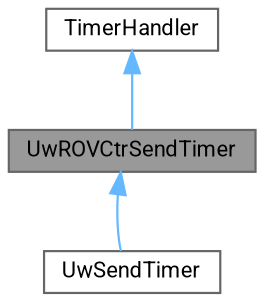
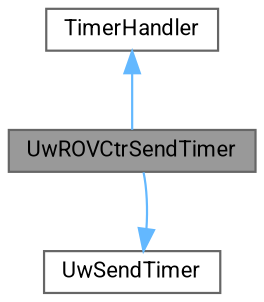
(118, 223) -> (147, 200)
